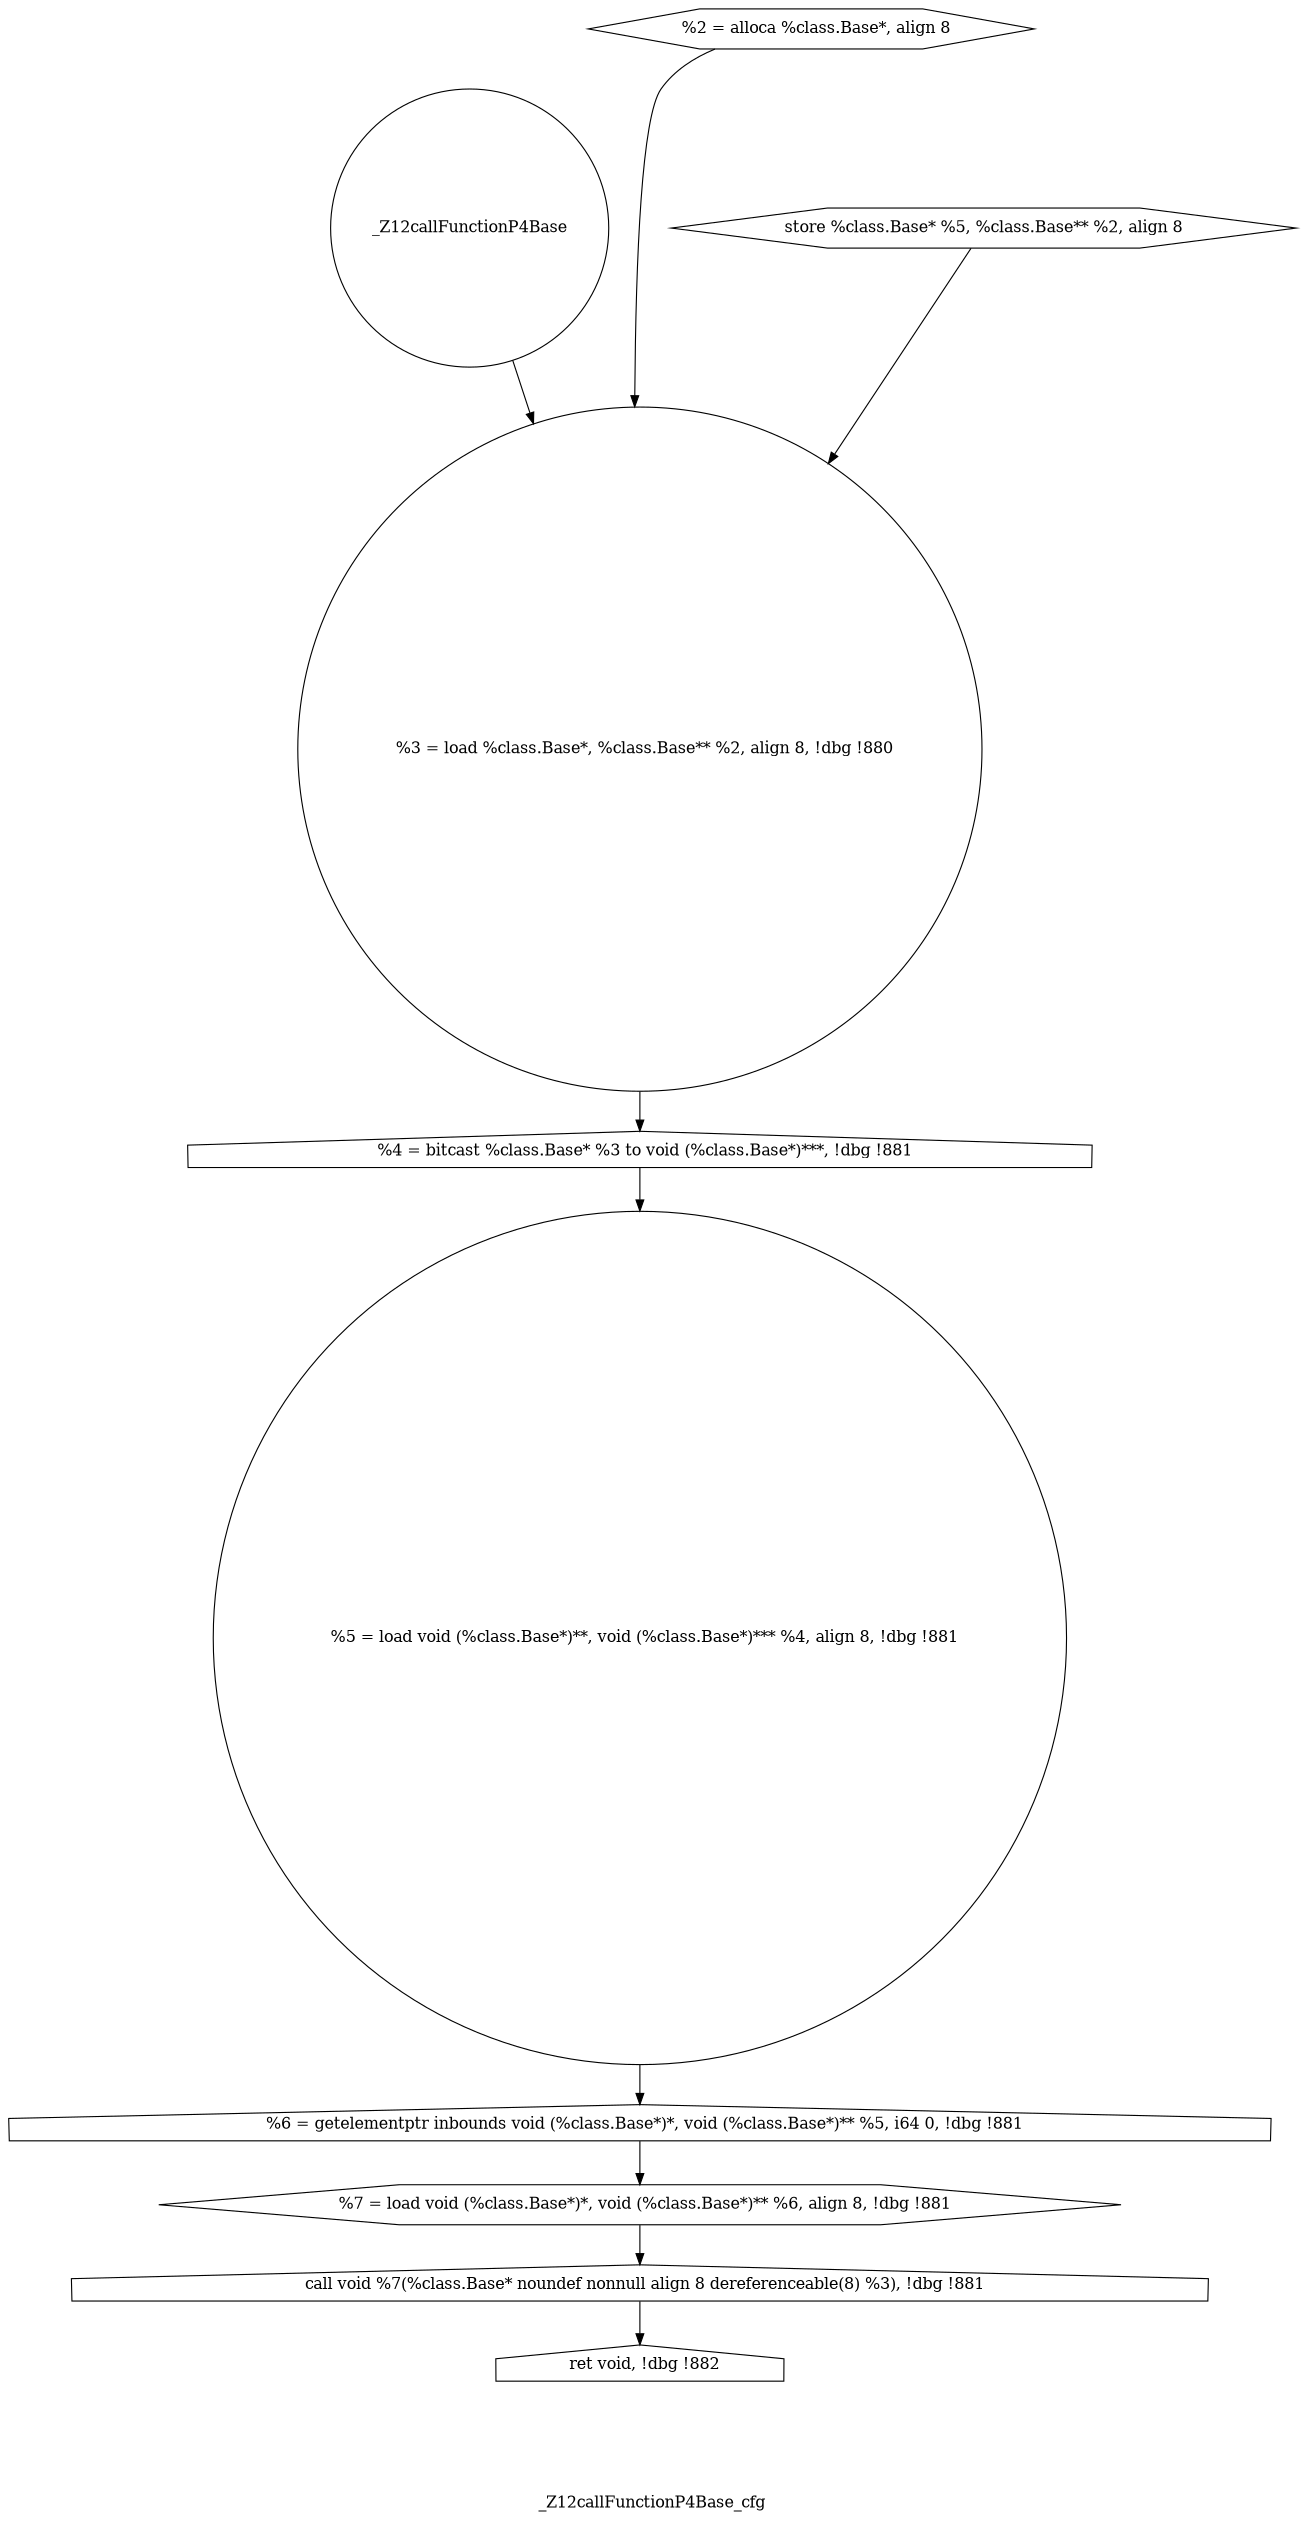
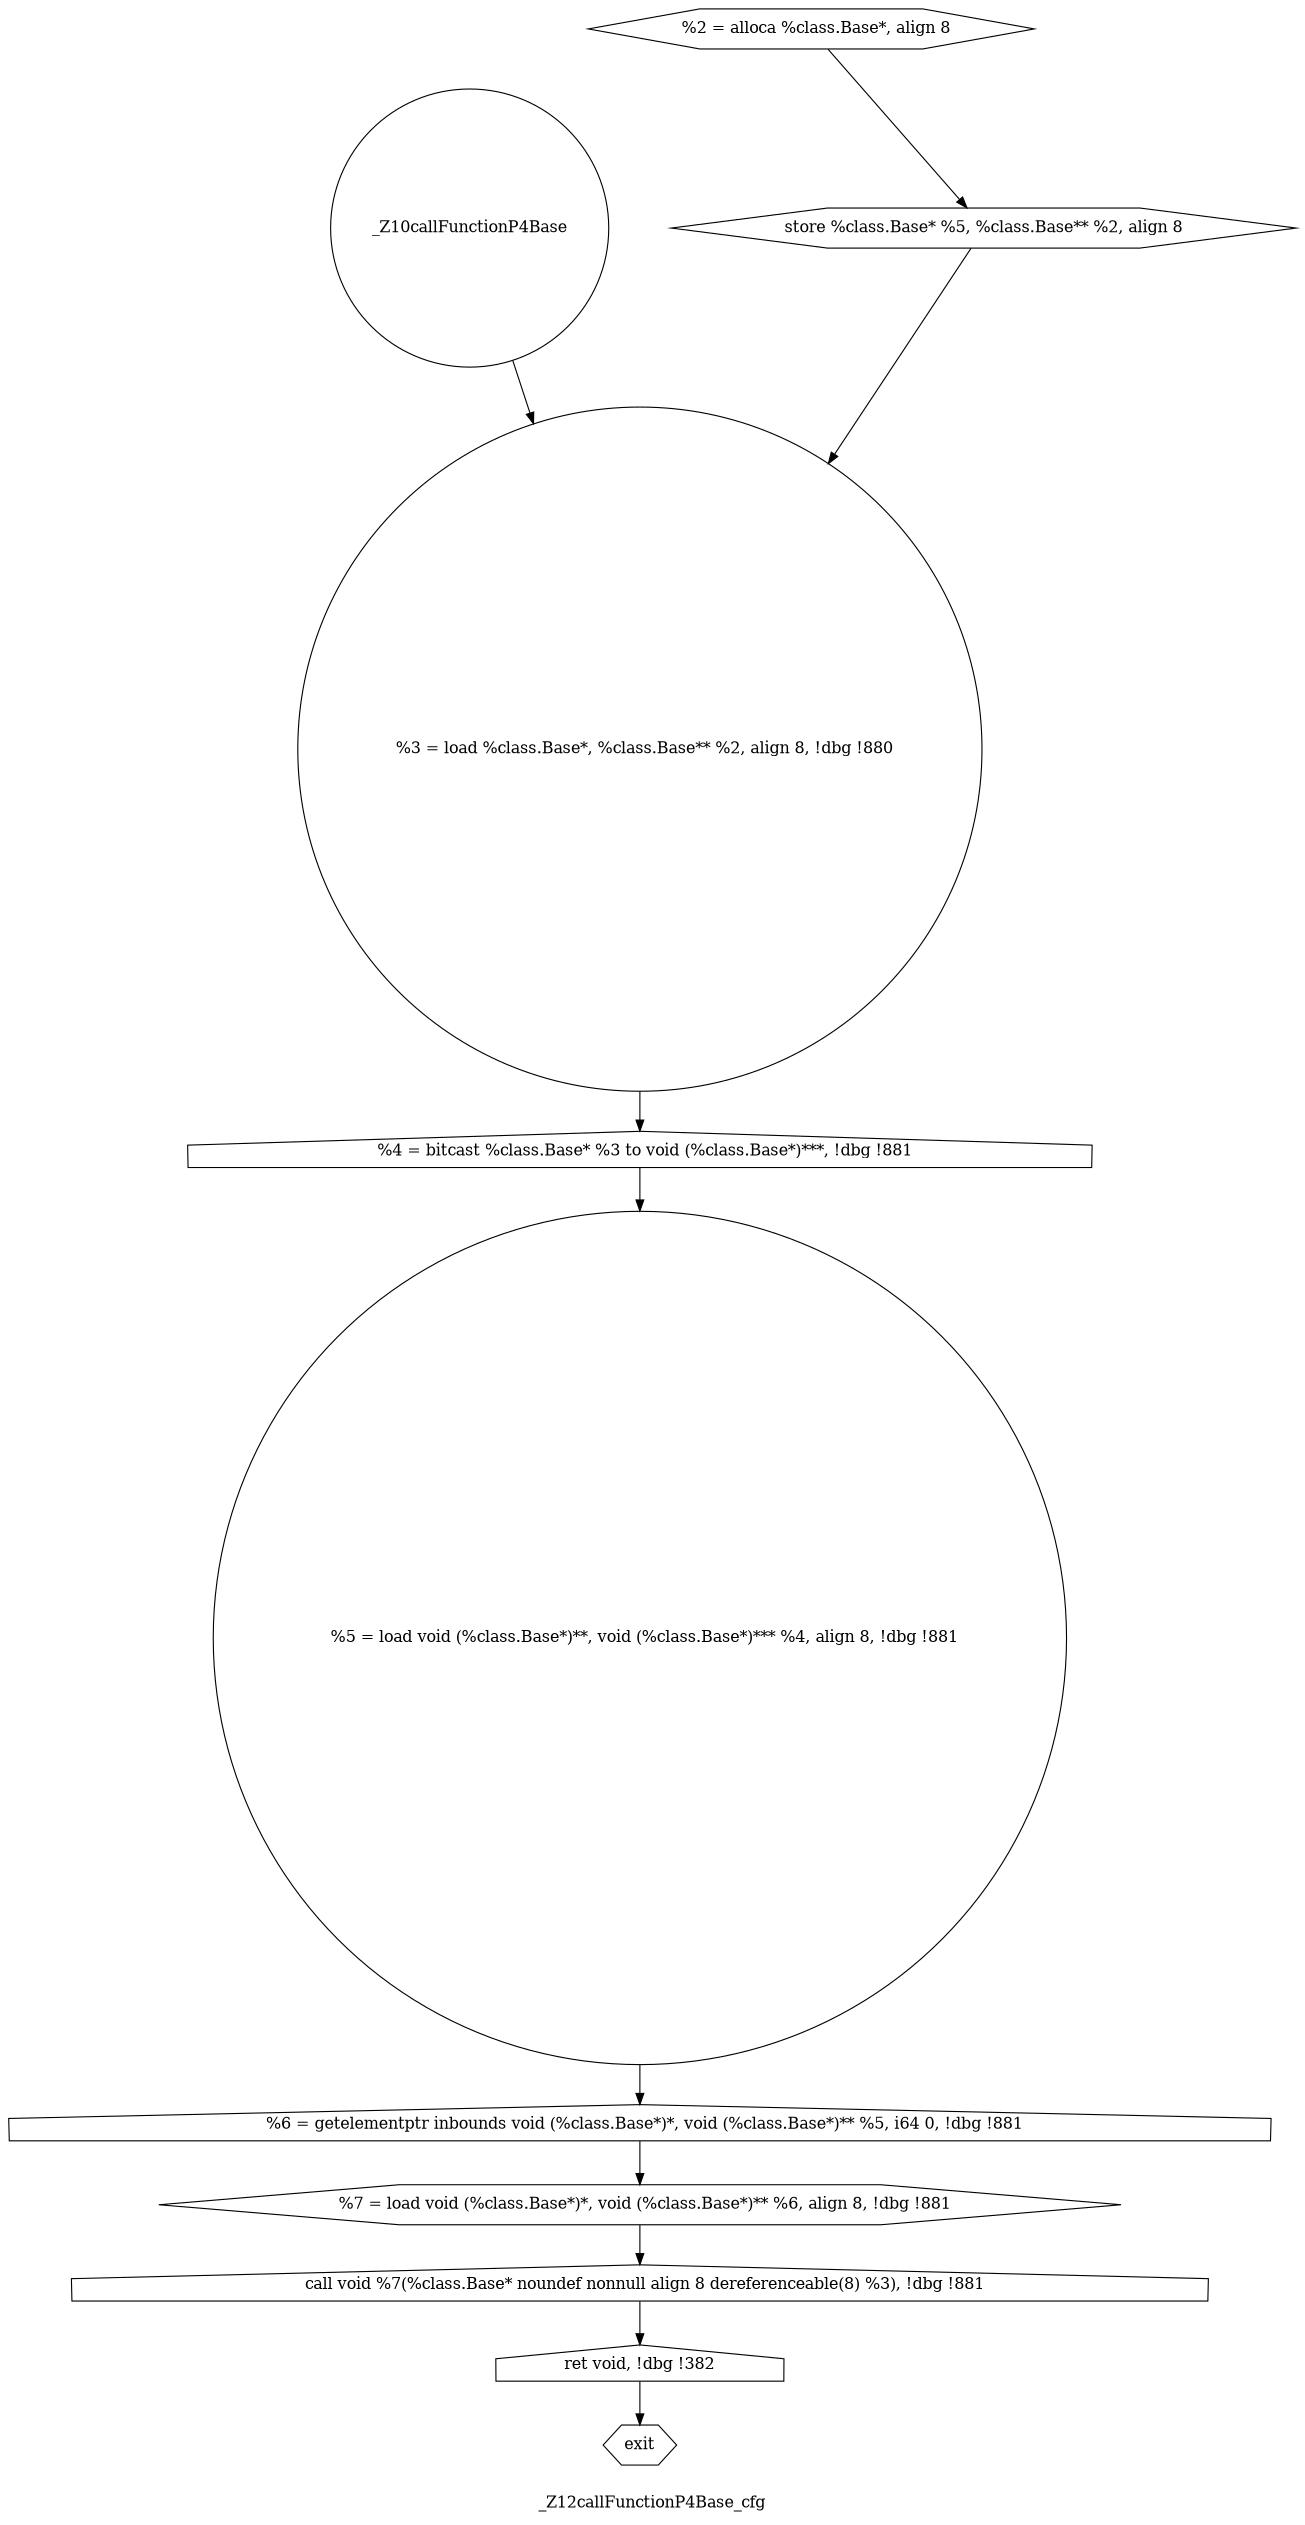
(641, 207) -> (894, 124)
(470, 228) -> (470, 228)
(640, 2365) -> (640, 2365)
none -> (640, 2445)
